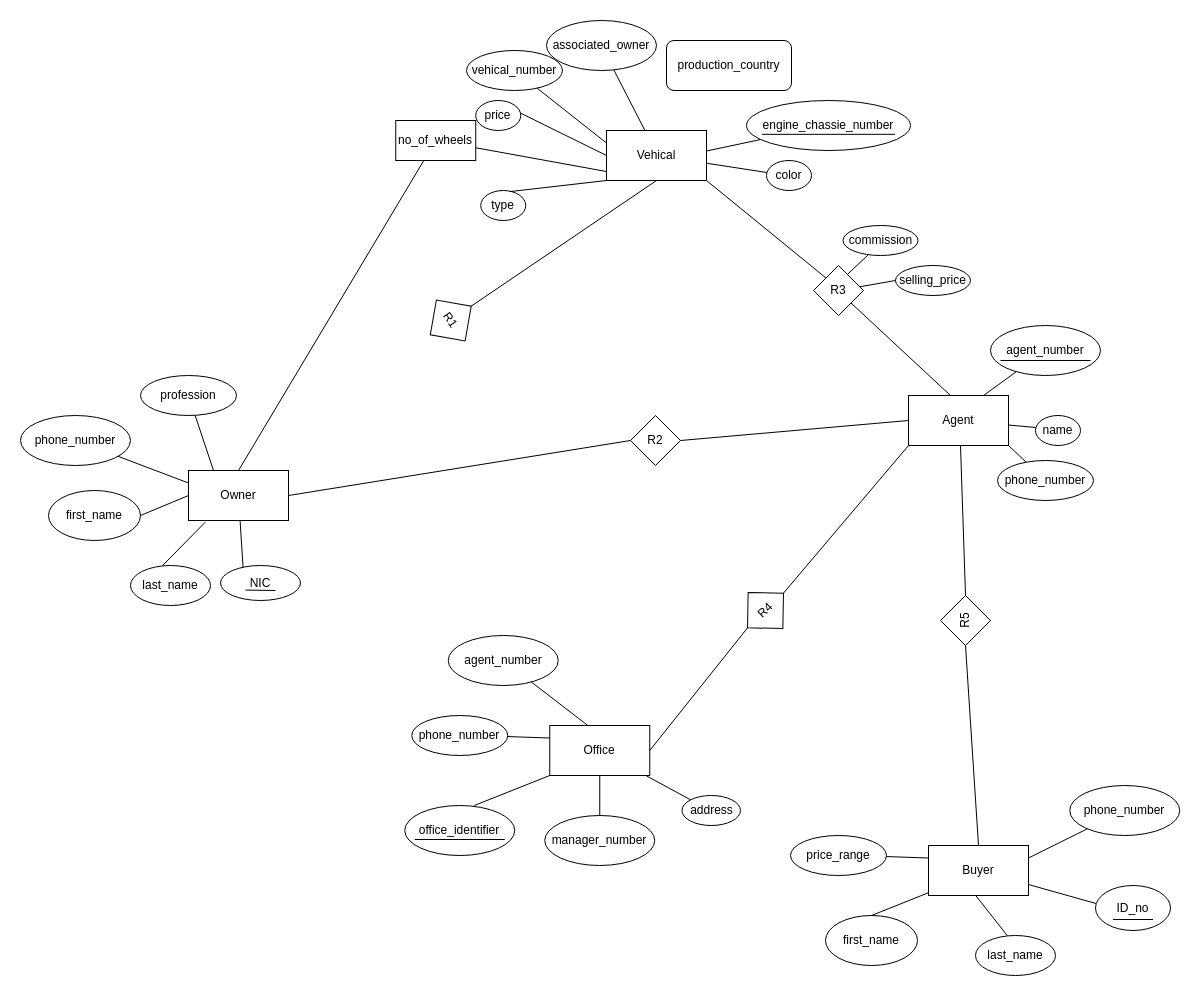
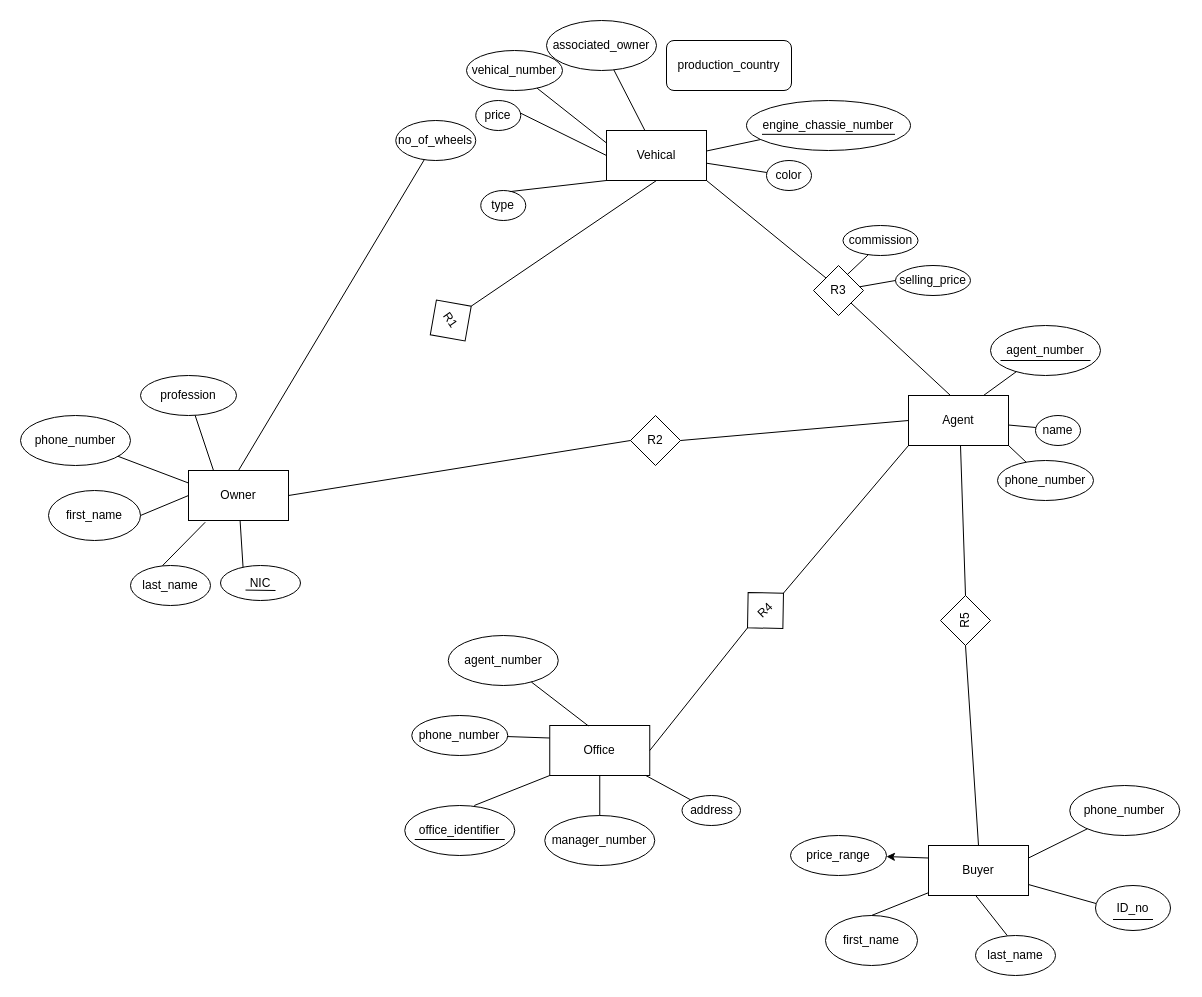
(436, 141) -> (436, 141)
(541, 160) -> none
(891, 857) -> (895, 857)
